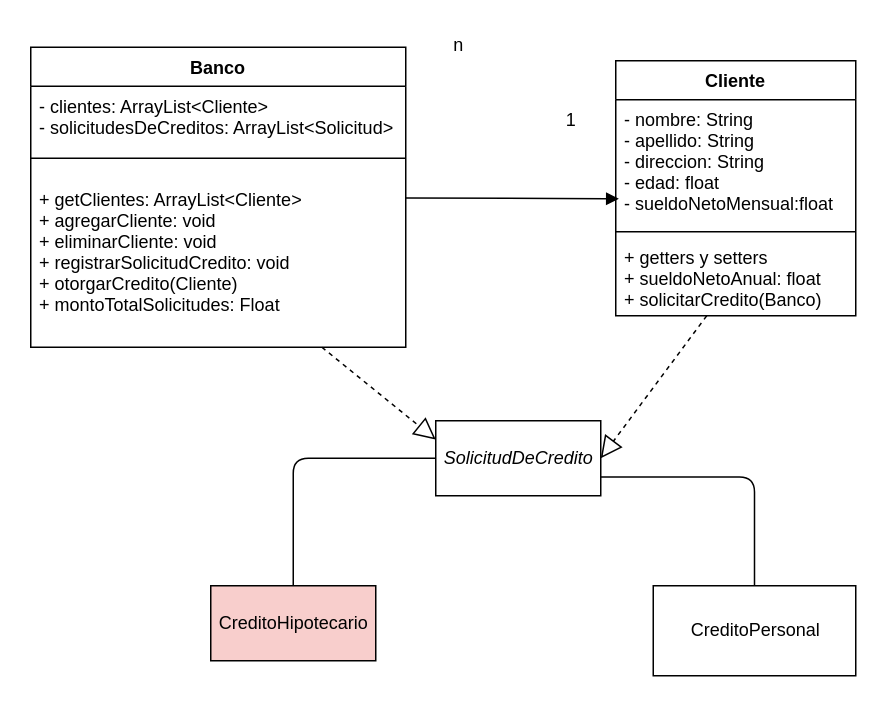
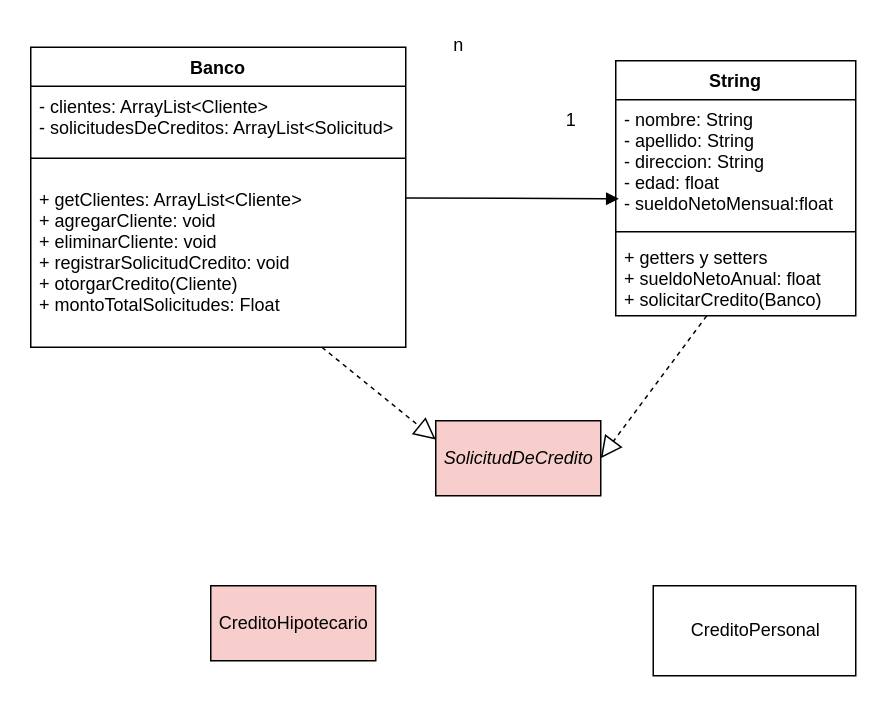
(735, 81) -> (735, 81)
(305, 458) -> none
(518, 458) -> (518, 458)
(726, 477) -> none
